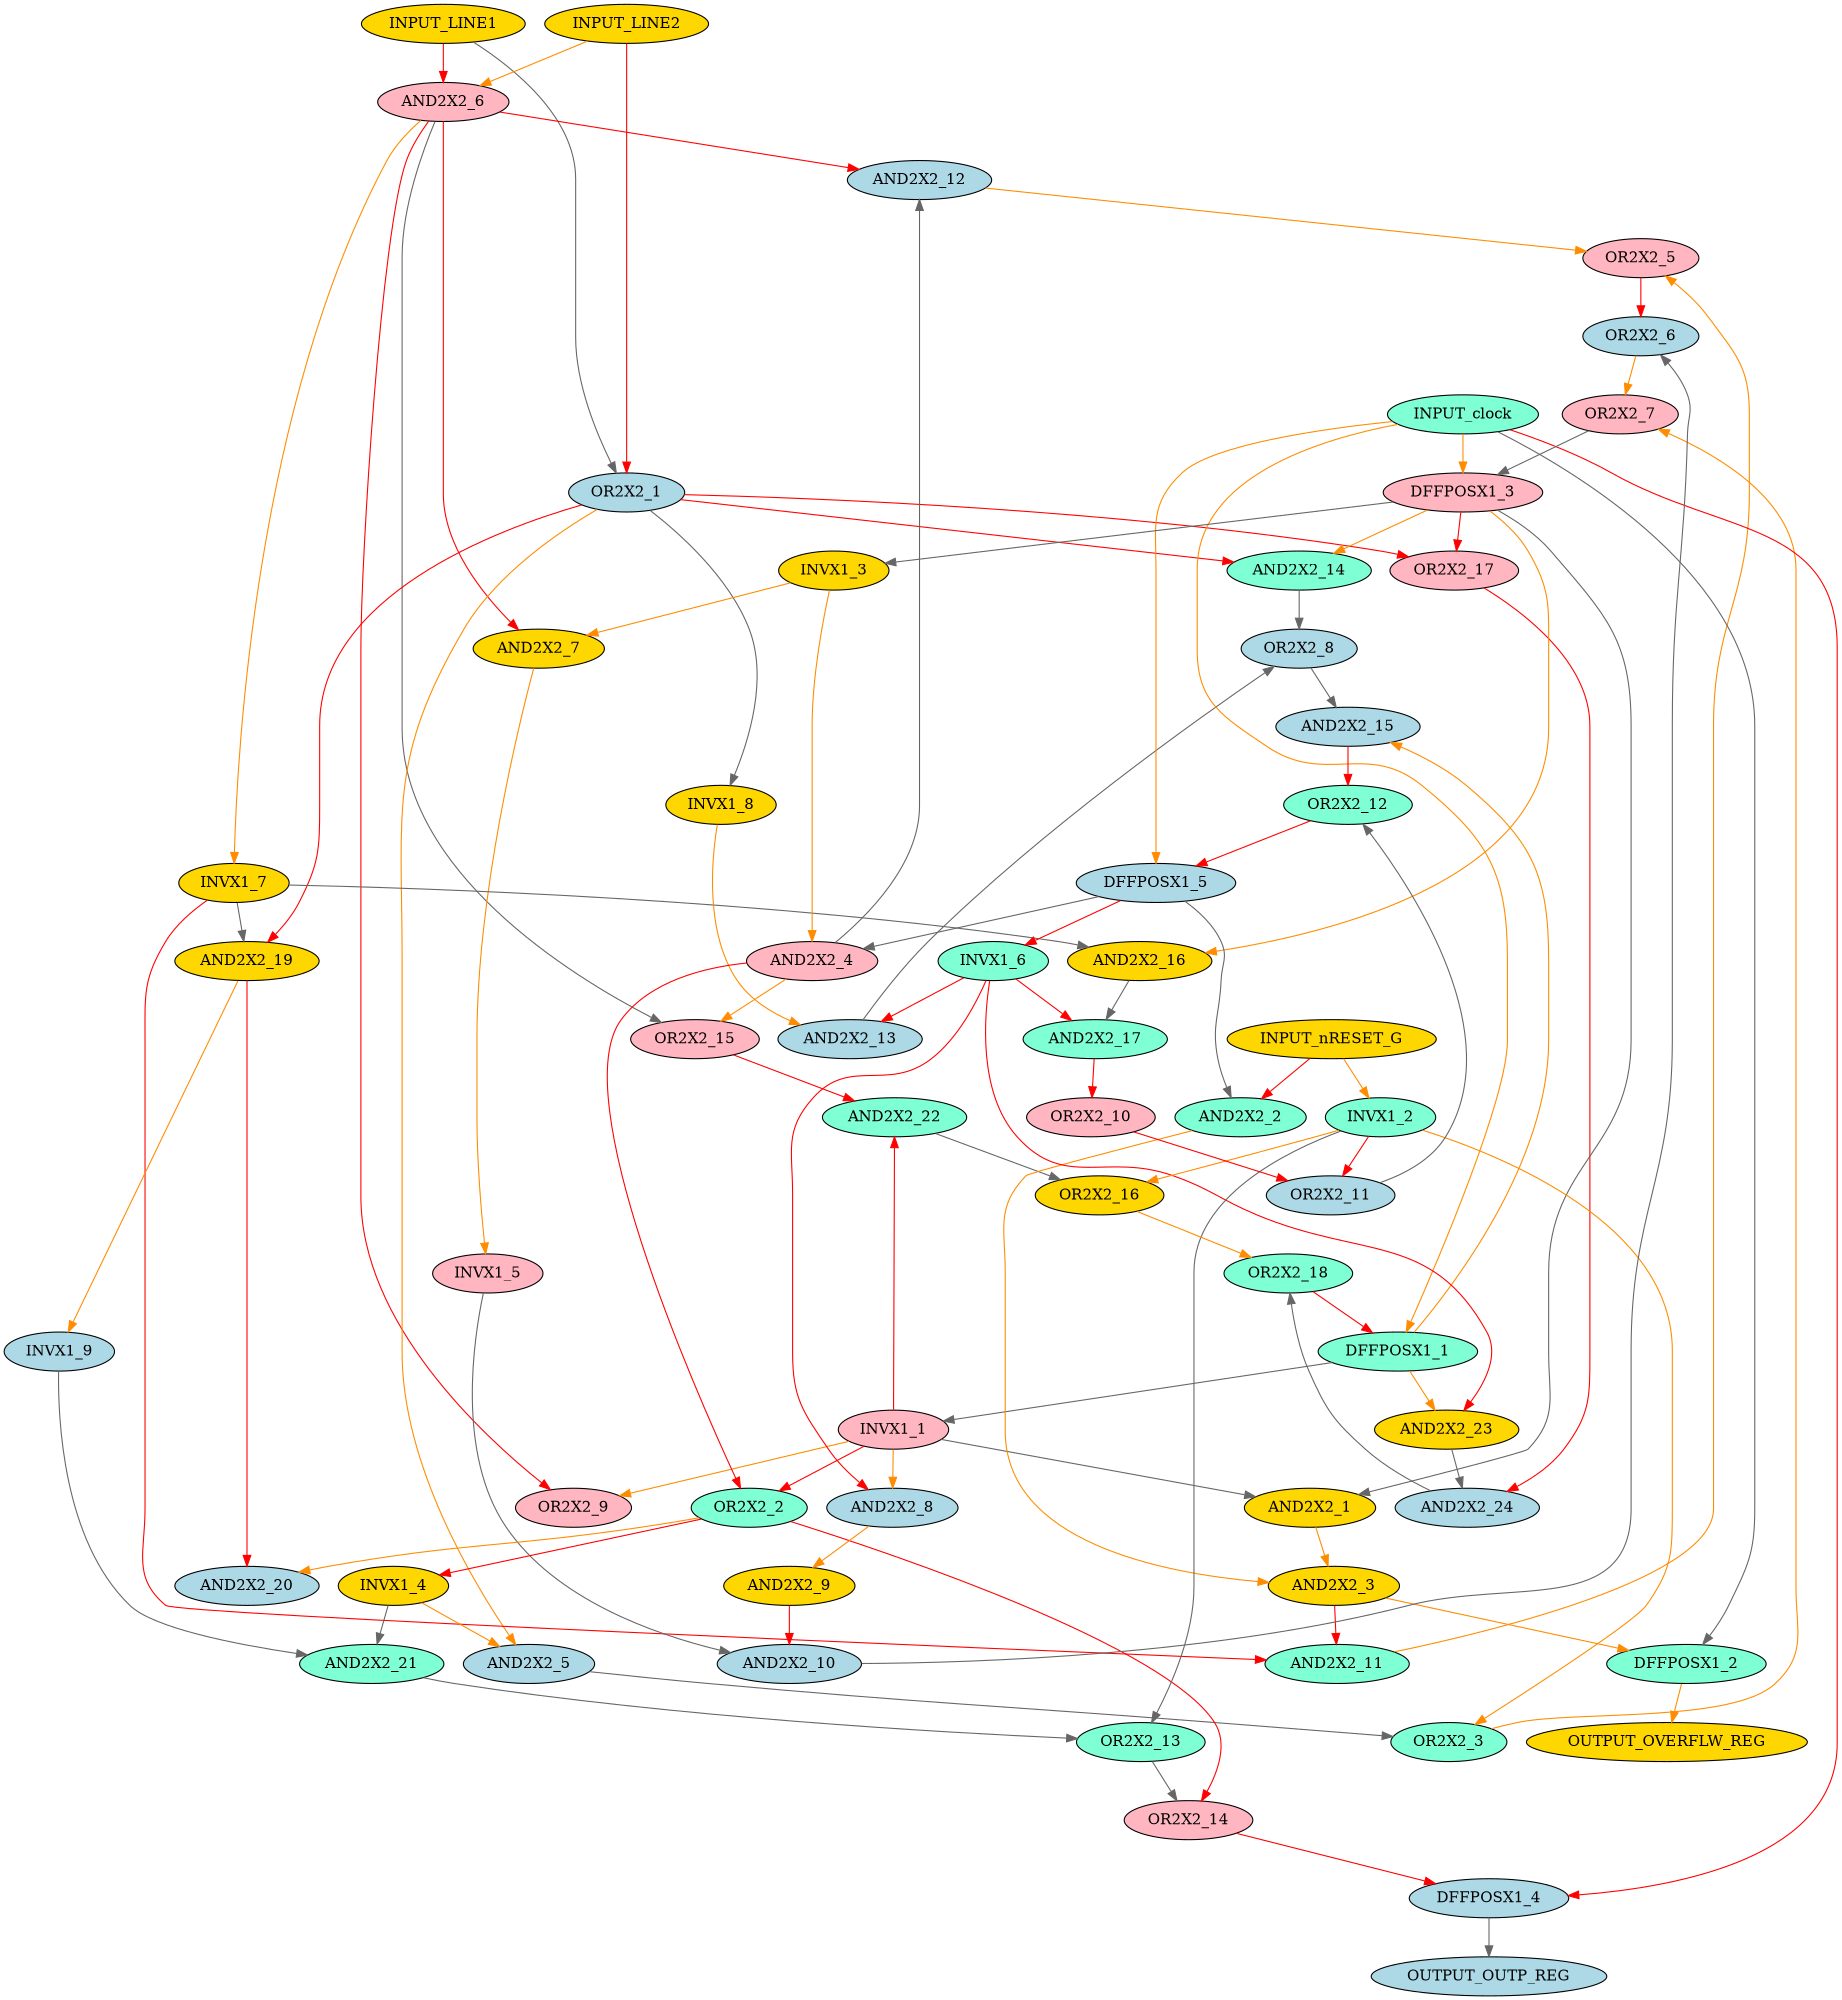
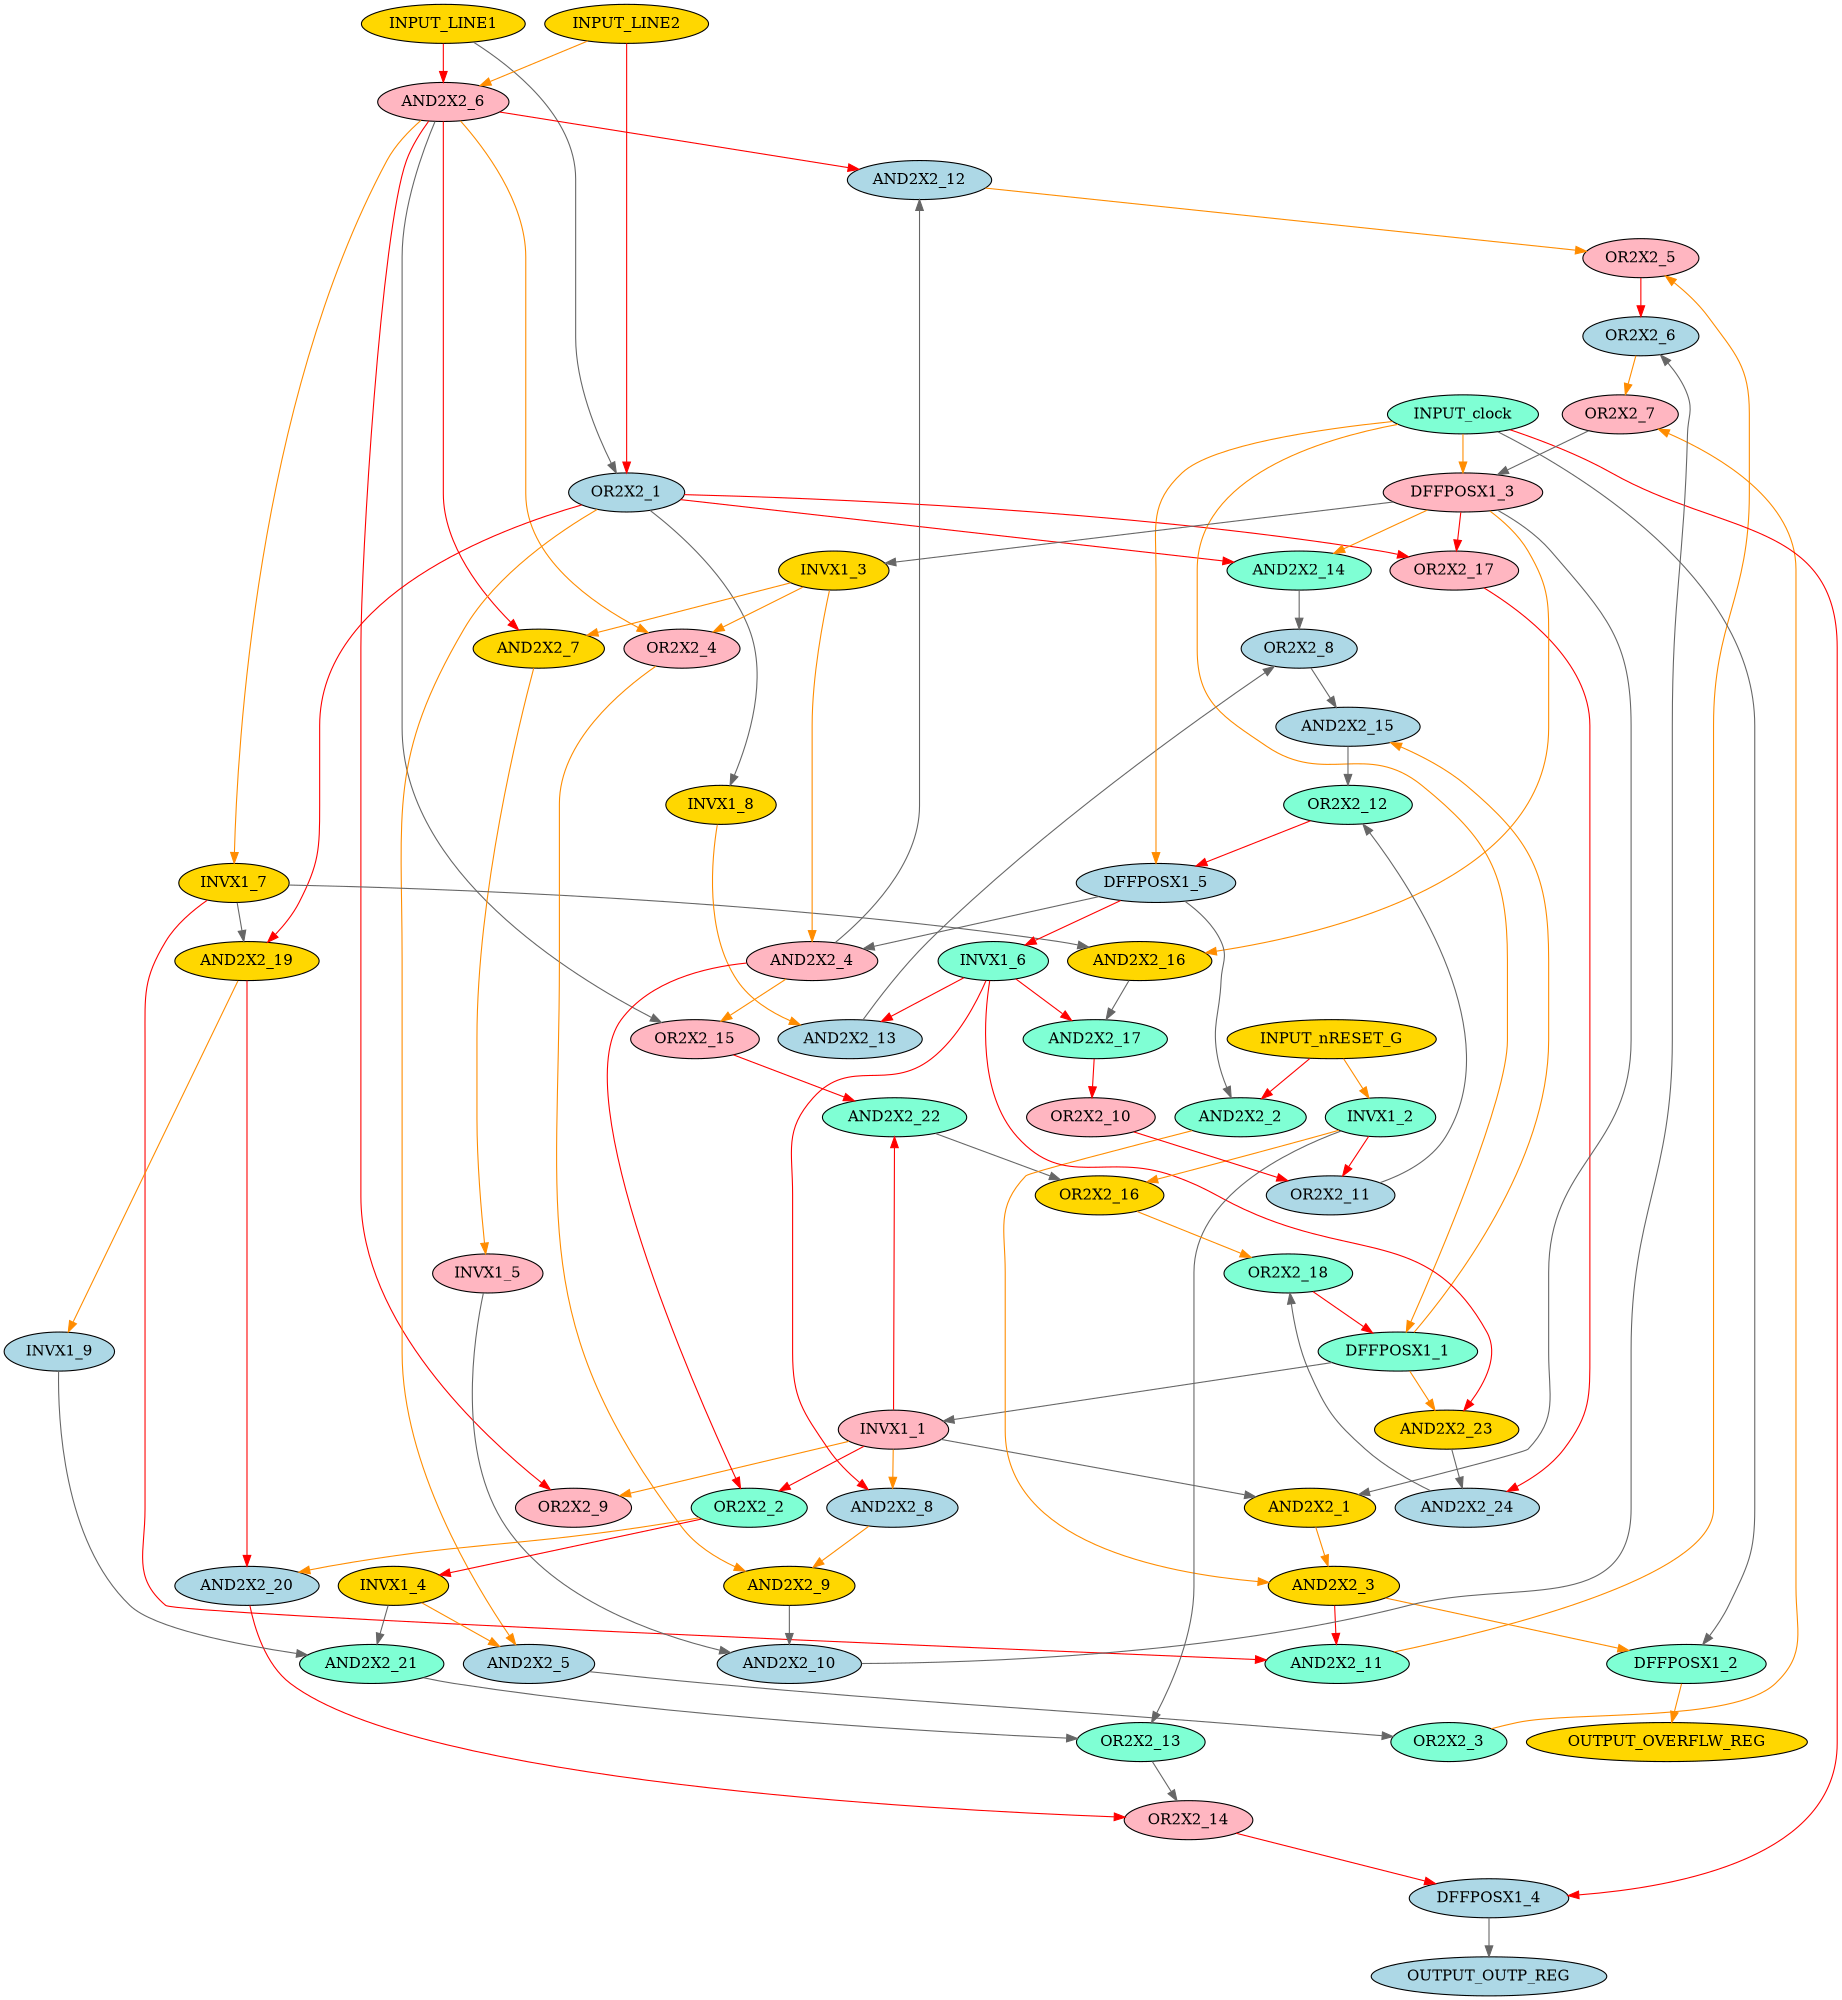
none -> (682, 649)
(1348, 757) -> (1348, 757)
(1672, 1403) -> none
(1047, 1616) -> (650, 1780)
(789, 1620) -> (789, 1620)
